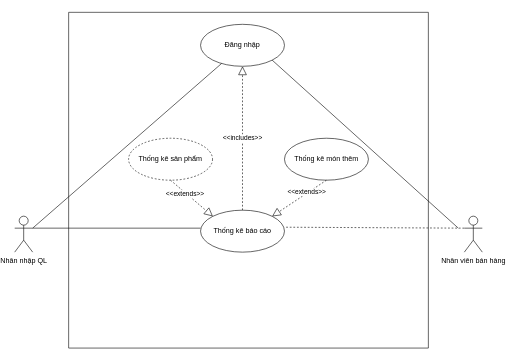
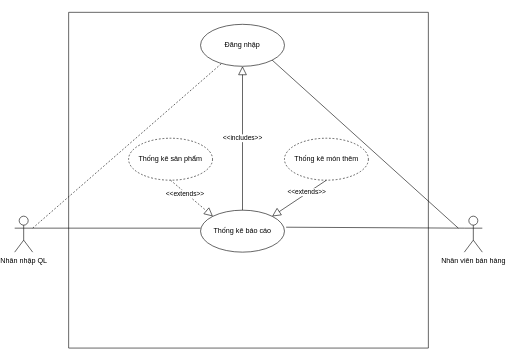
(243, 142) -> (243, 142)
(128, 145) -> (128, 145)
(327, 159) -> (327, 159)
(291, 204) -> (291, 204)
(375, 228) -> (375, 228)
